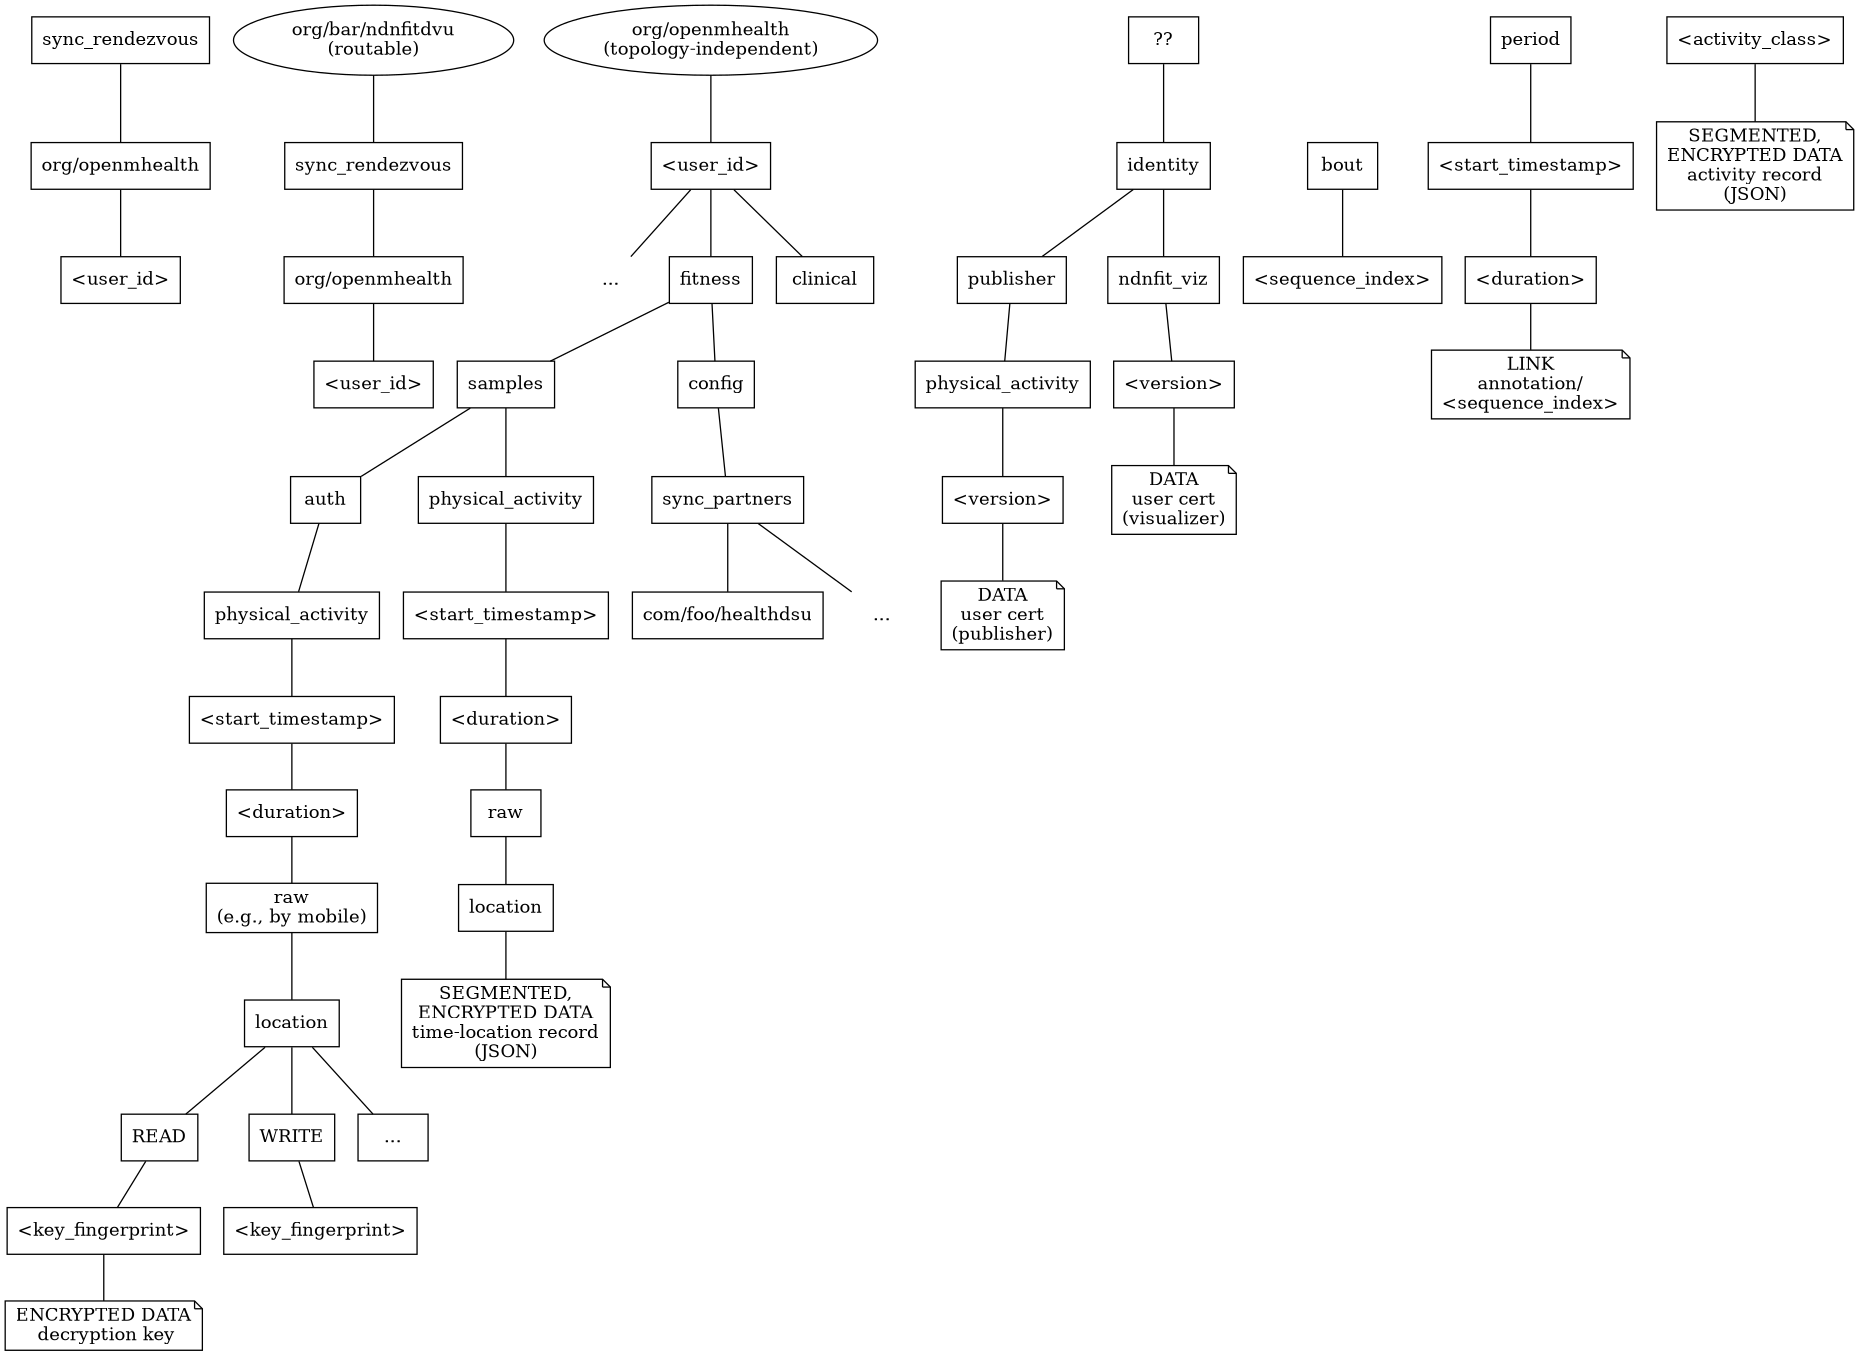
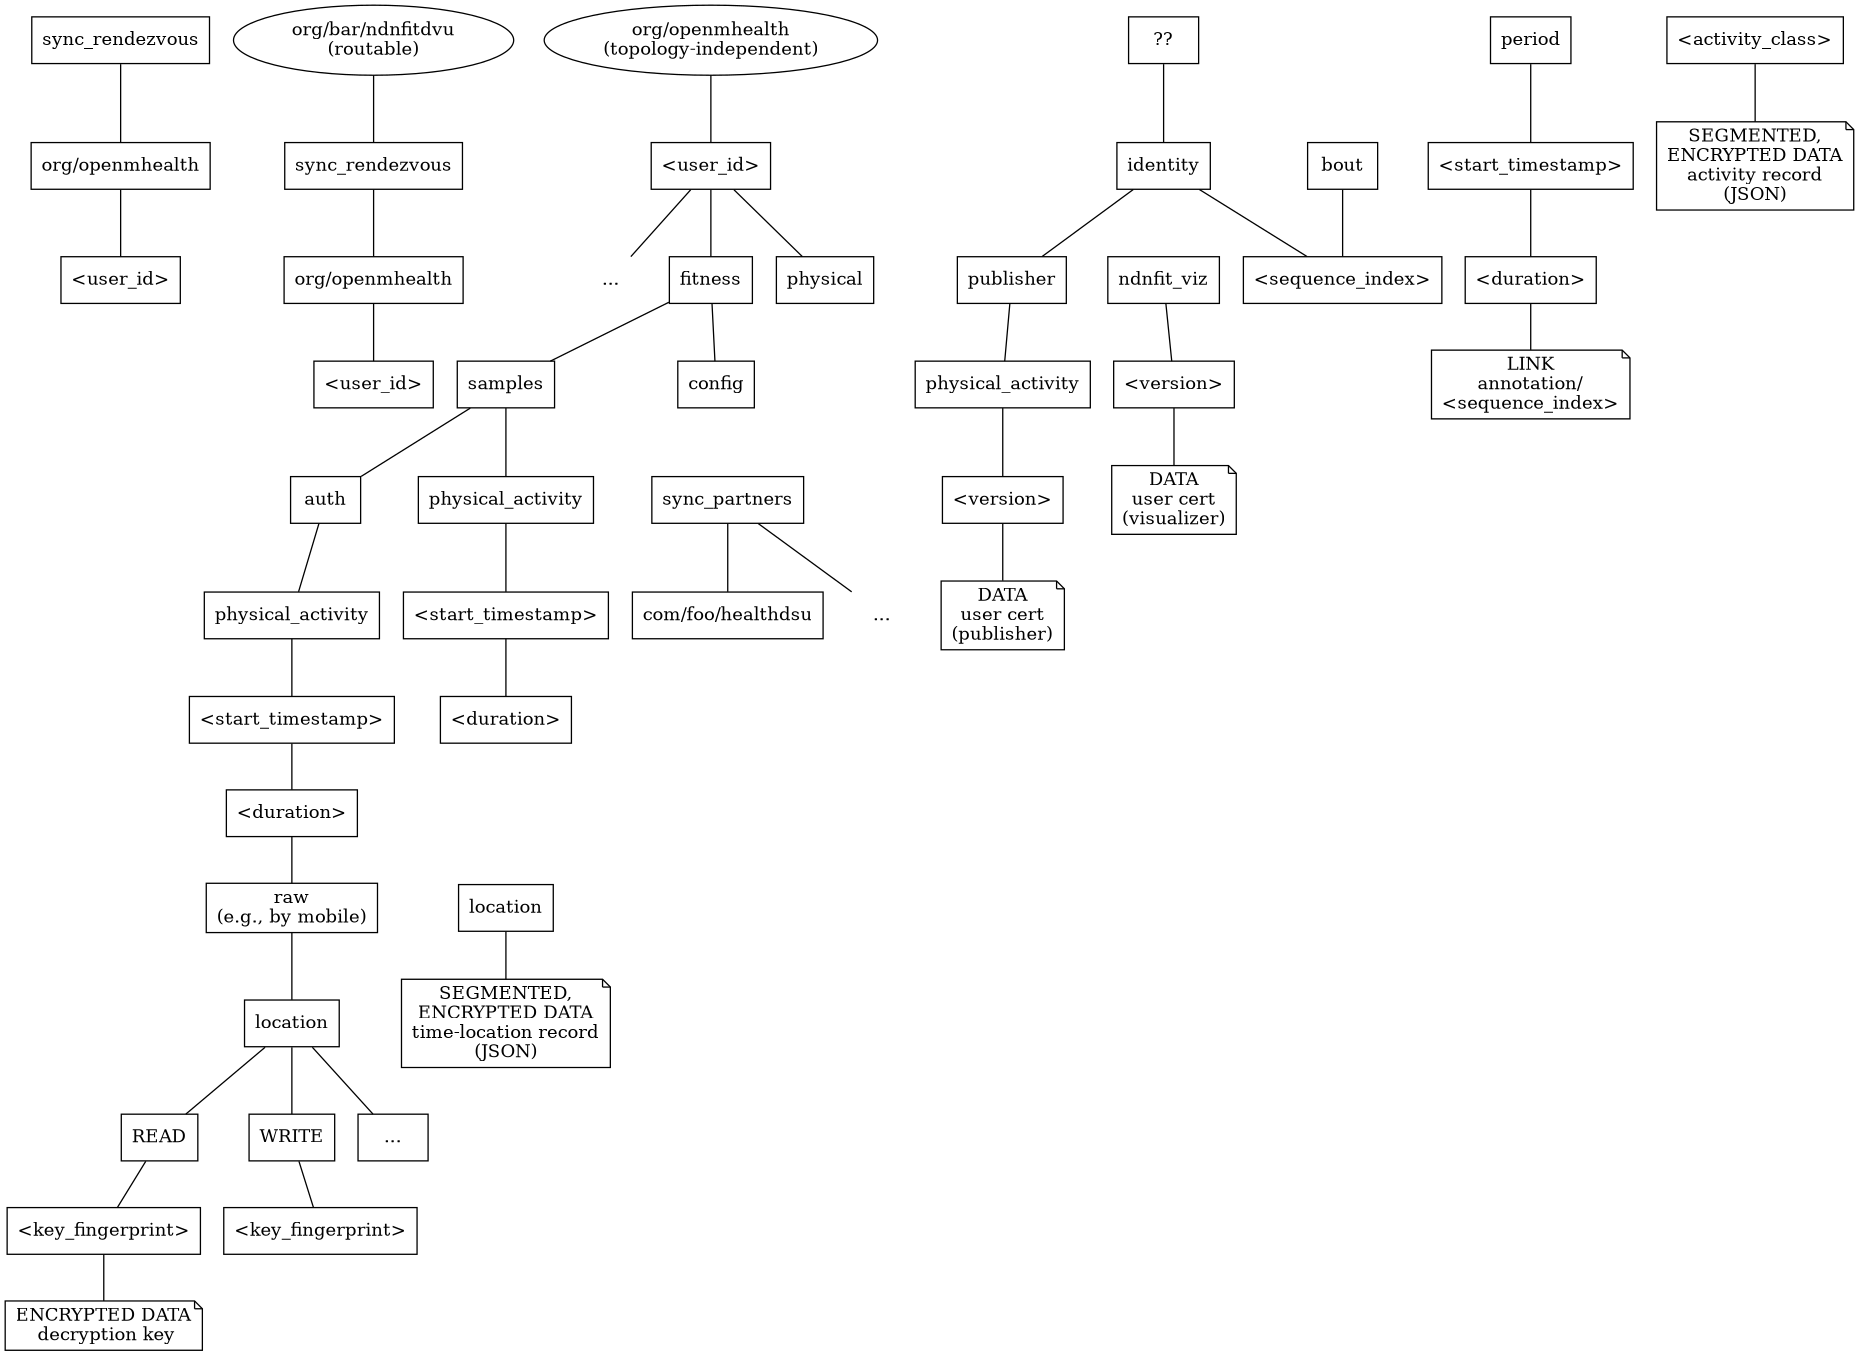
(1164, 223) -> (1253, 223)
(825, 280) -> (825, 280)
(722, 442) -> none
(506, 813) -> none
